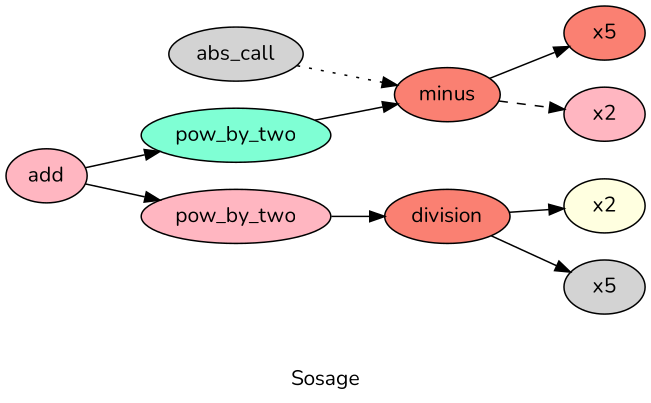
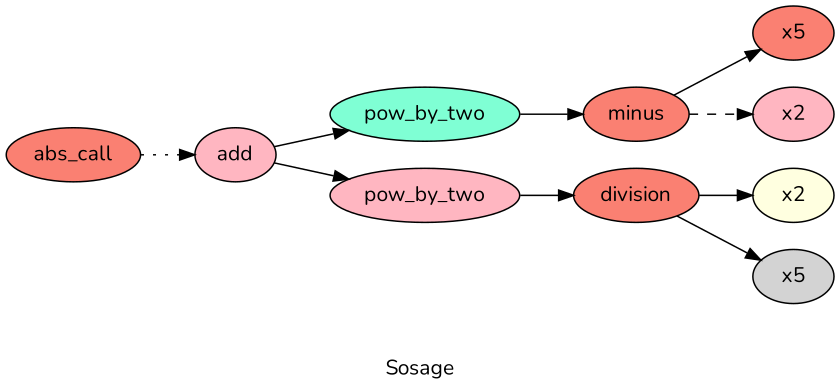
(236, 54) -> (73, 155)
(340, 74) -> (160, 155)
